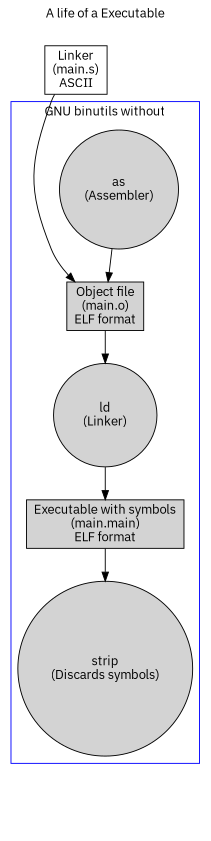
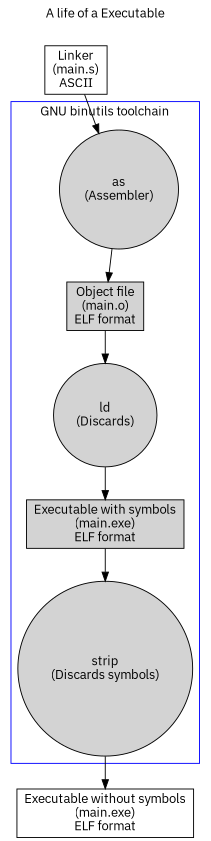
(105, 112) -> (105, 112)
(35, 187) -> (90, 110)
(105, 415) -> (105, 415)
(105, 524) -> (105, 524)
none -> (105, 813)
